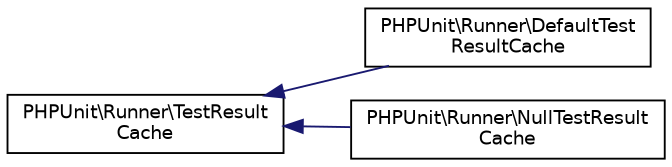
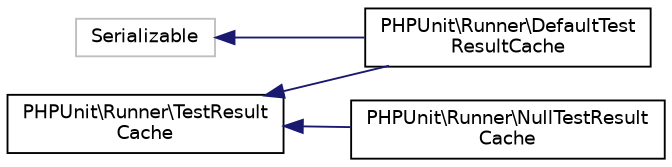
none -> (146, 38)
